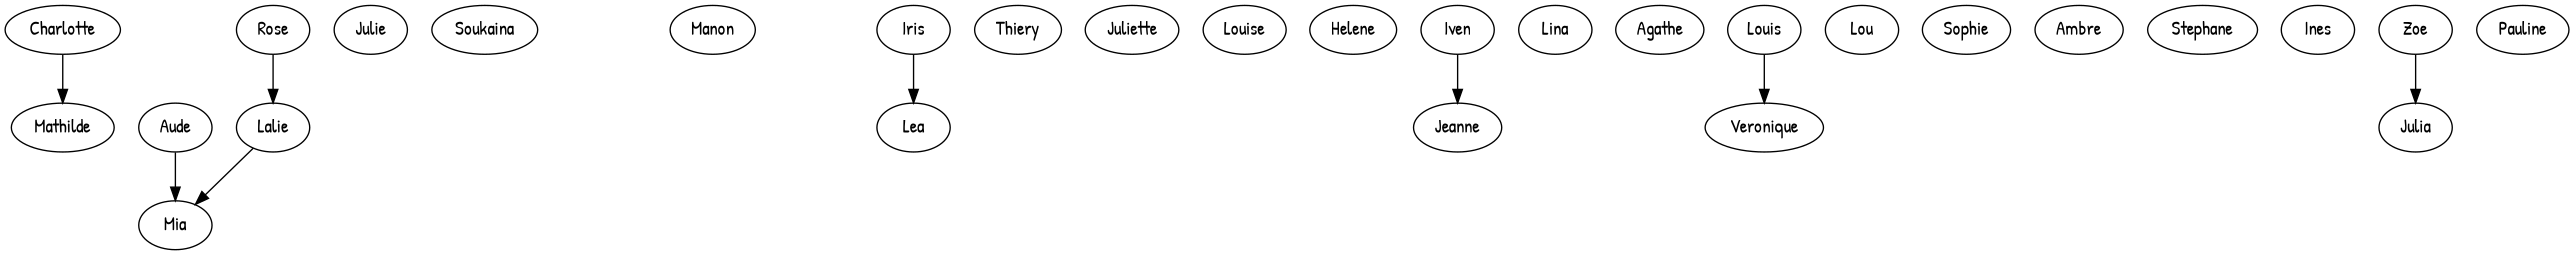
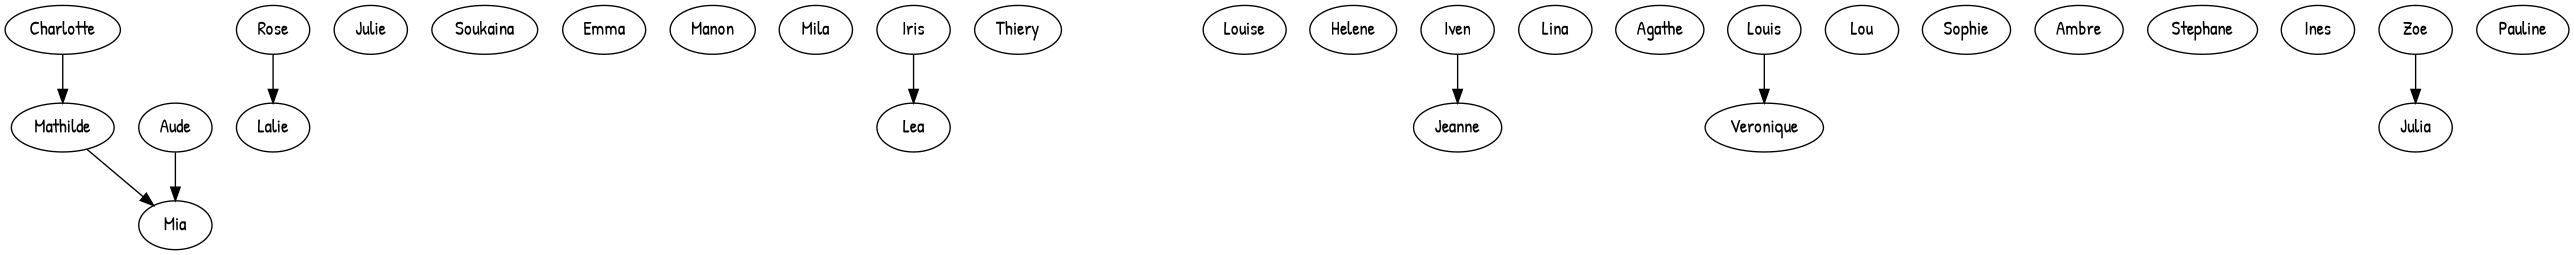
none -> (604, 30)
none -> (816, 30)
(1132, 30) -> none
(229, 172) -> (115, 173)
